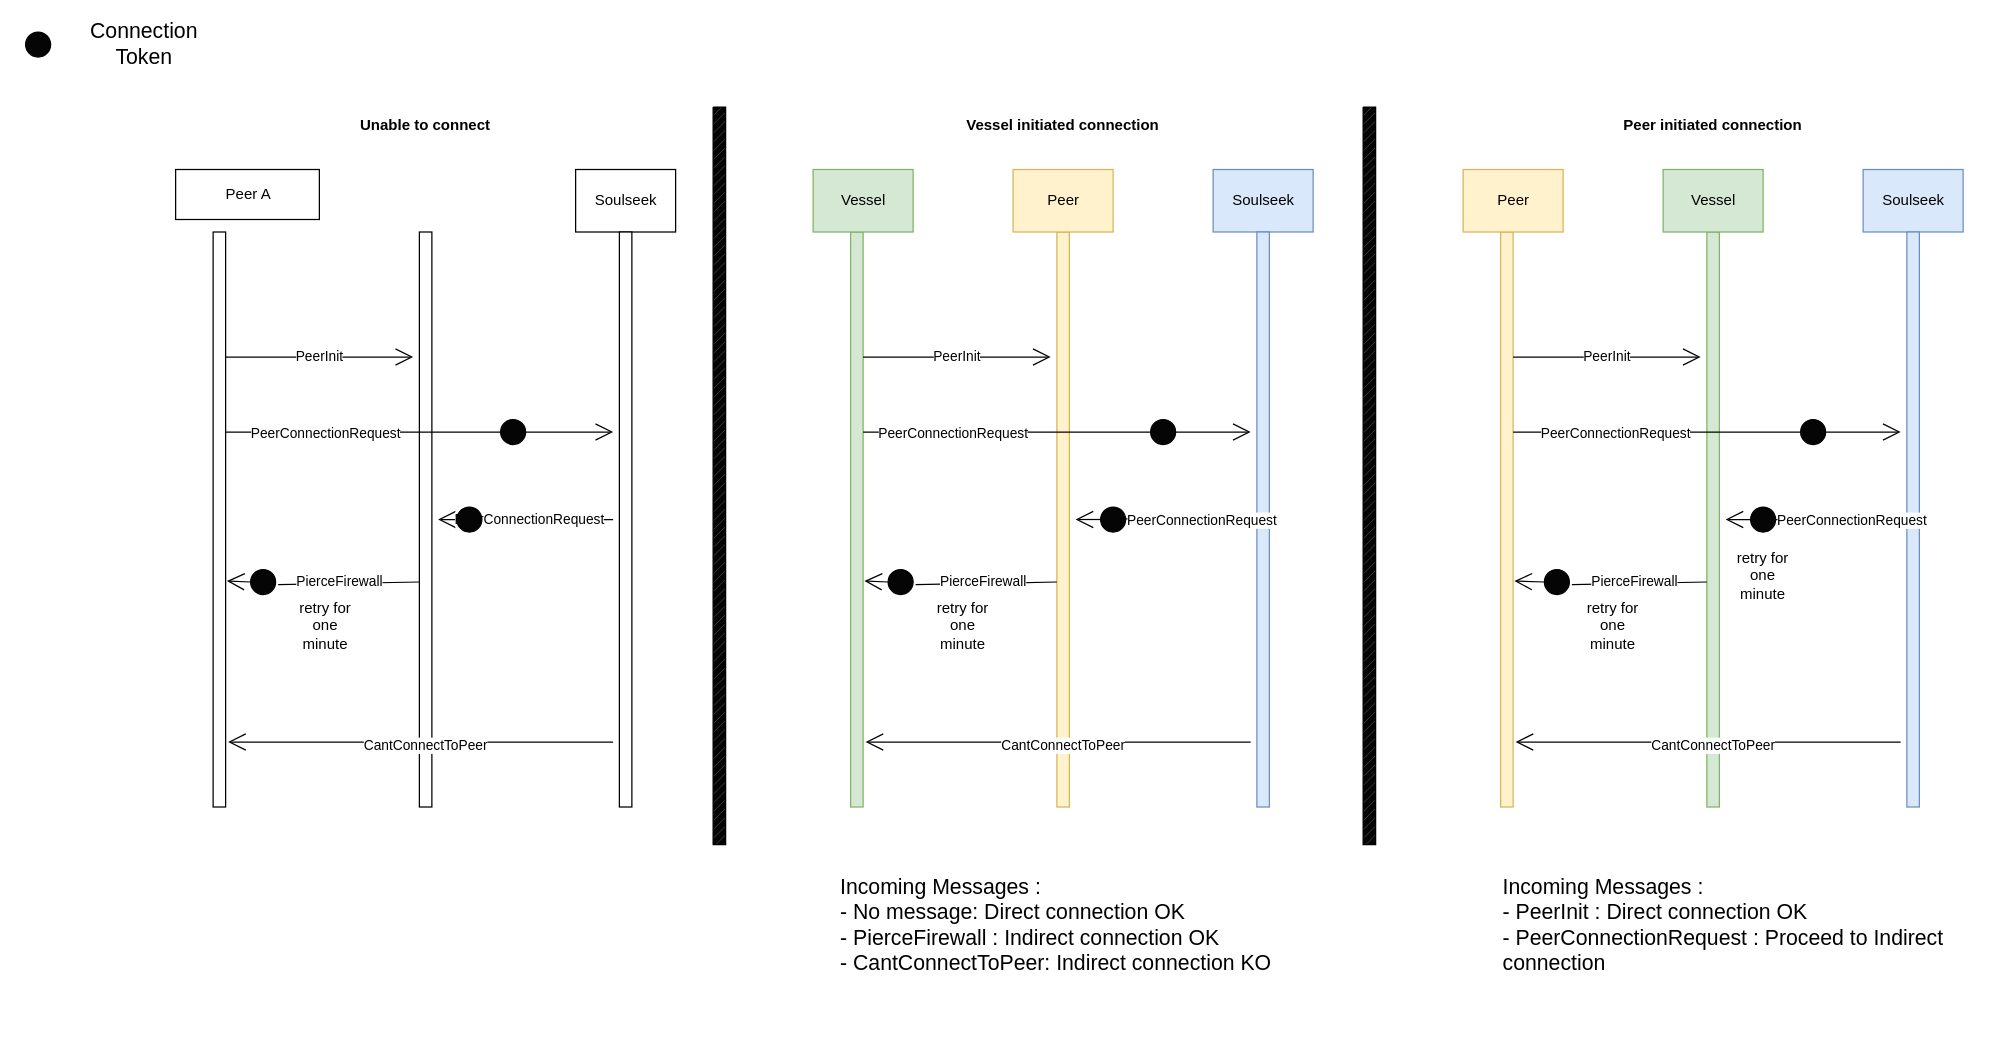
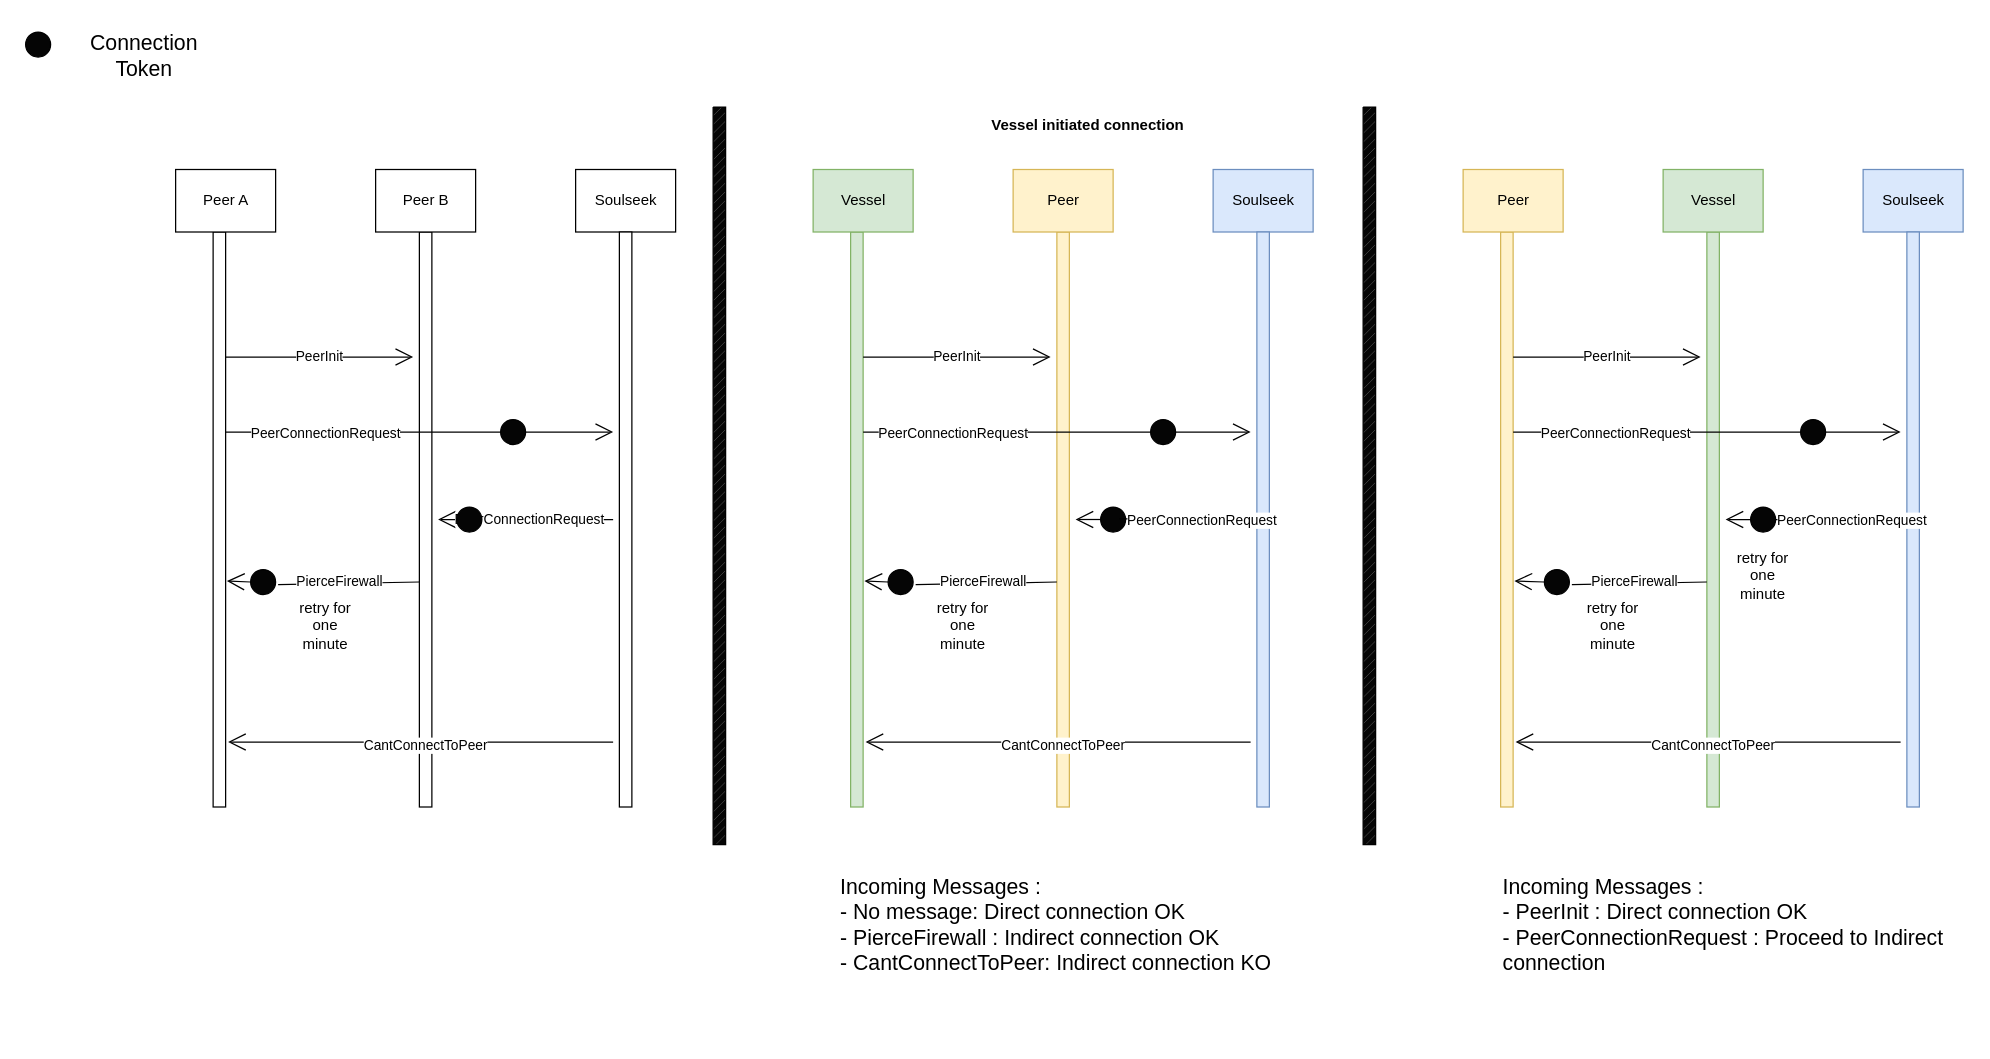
(144, 44) -> (144, 57)
(426, 126) -> none
(1063, 126) -> (1088, 126)
(1713, 126) -> none
(248, 194) -> (226, 201)
none -> (426, 201)
